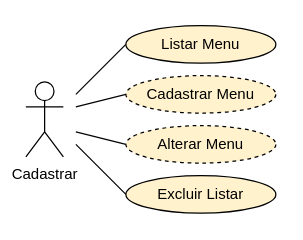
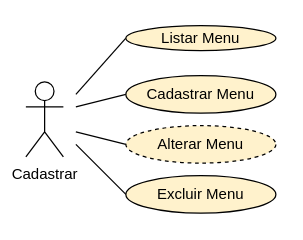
(201, 44) -> (201, 38)
(201, 94) -> (201, 94)
(201, 194) -> (201, 194)
